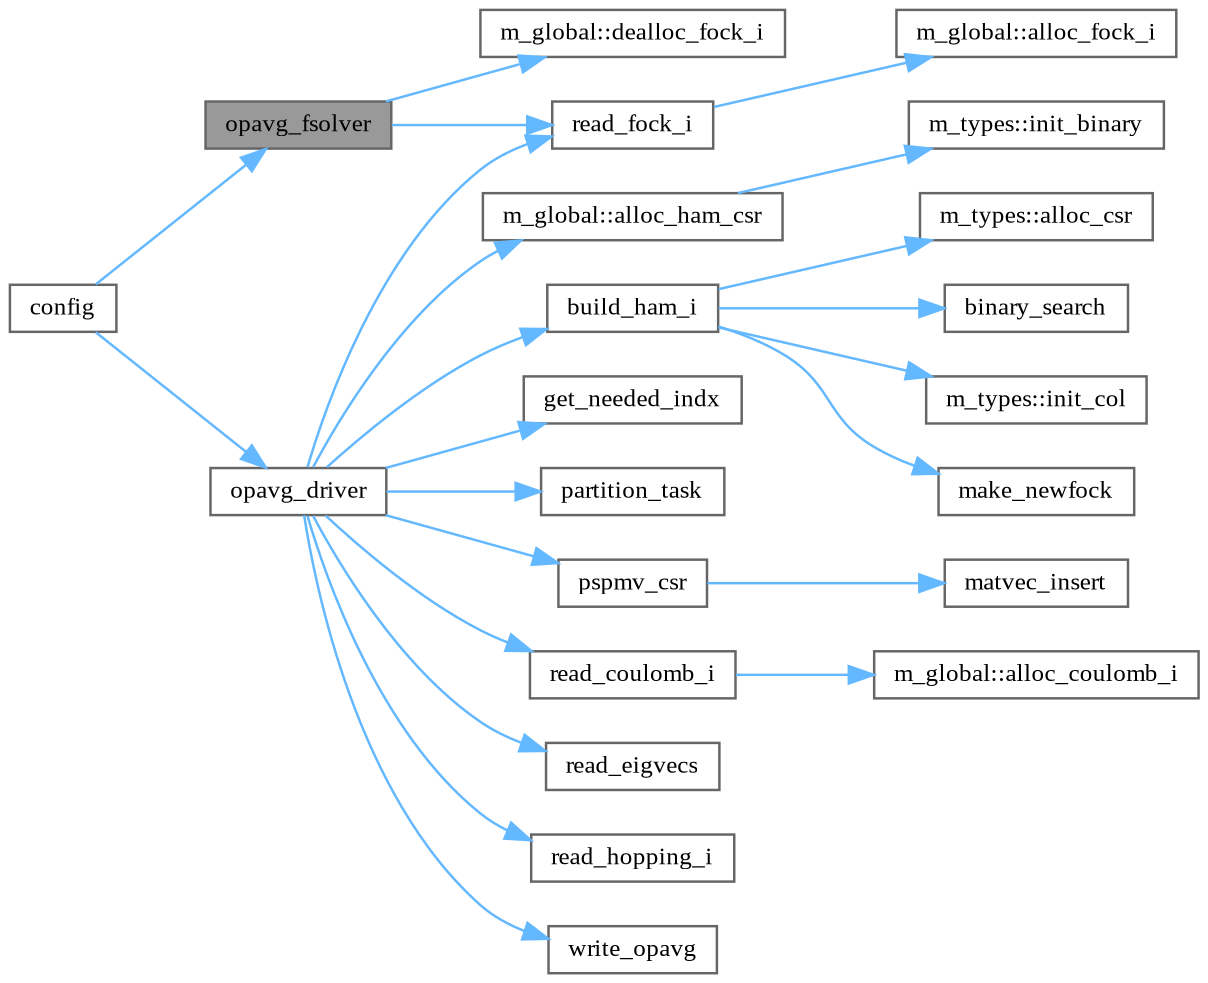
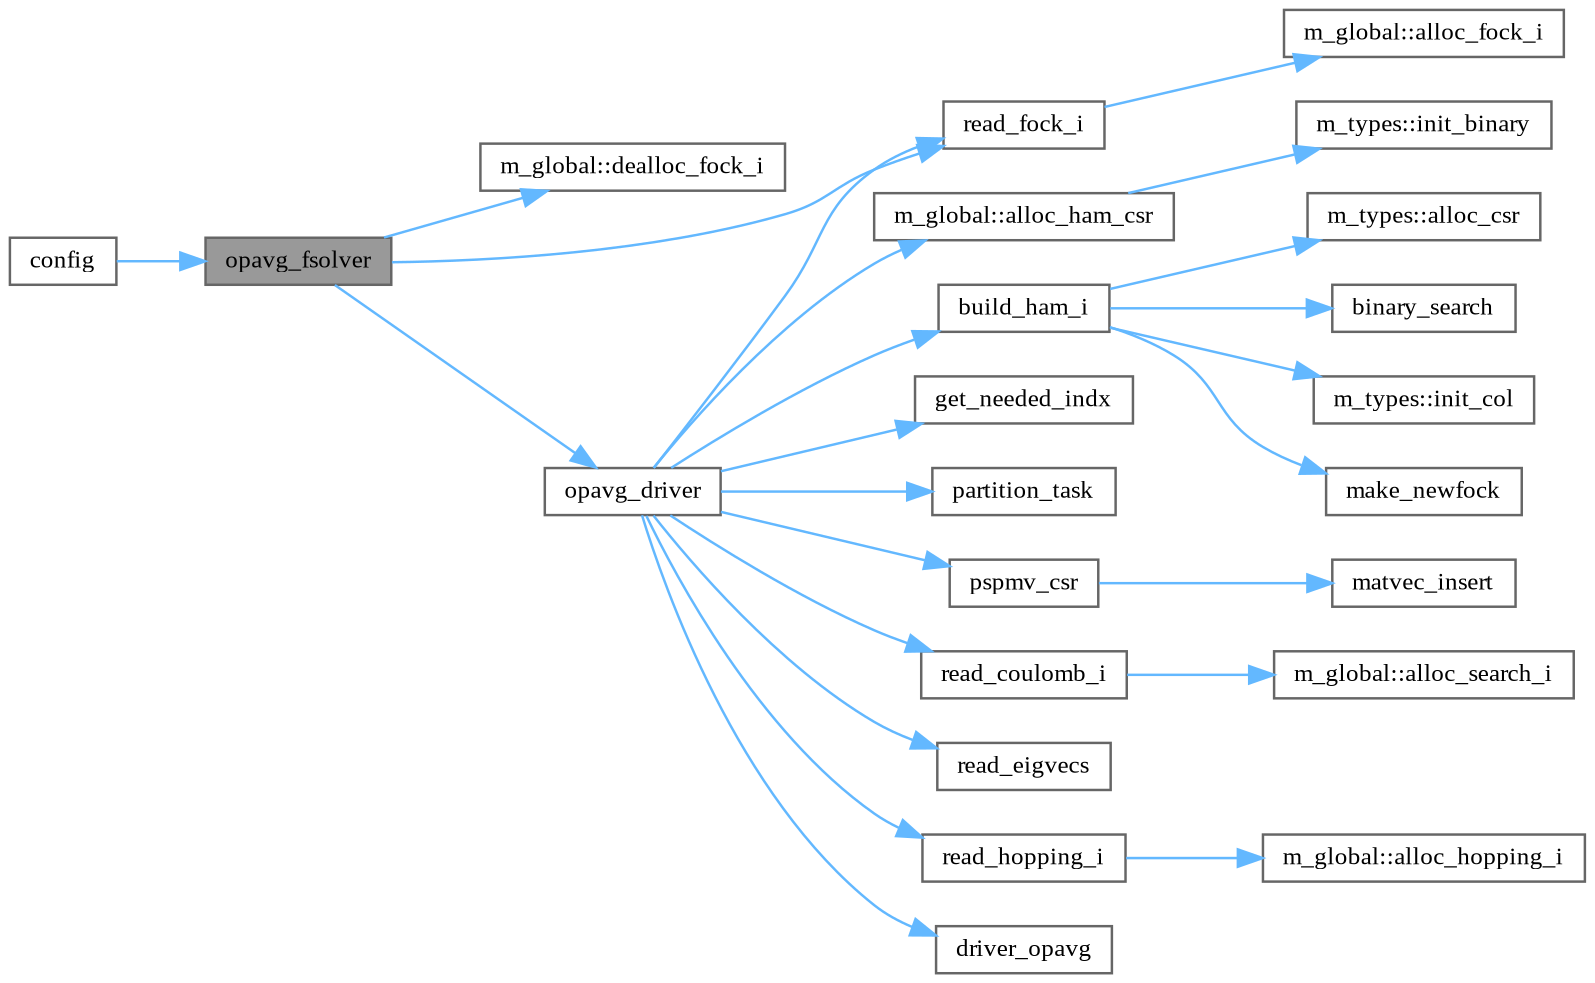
(171, 392) -> (455, 369)
(1036, 675) -> (1424, 675)
none -> (1424, 858)
(633, 950) -> (1024, 950)
